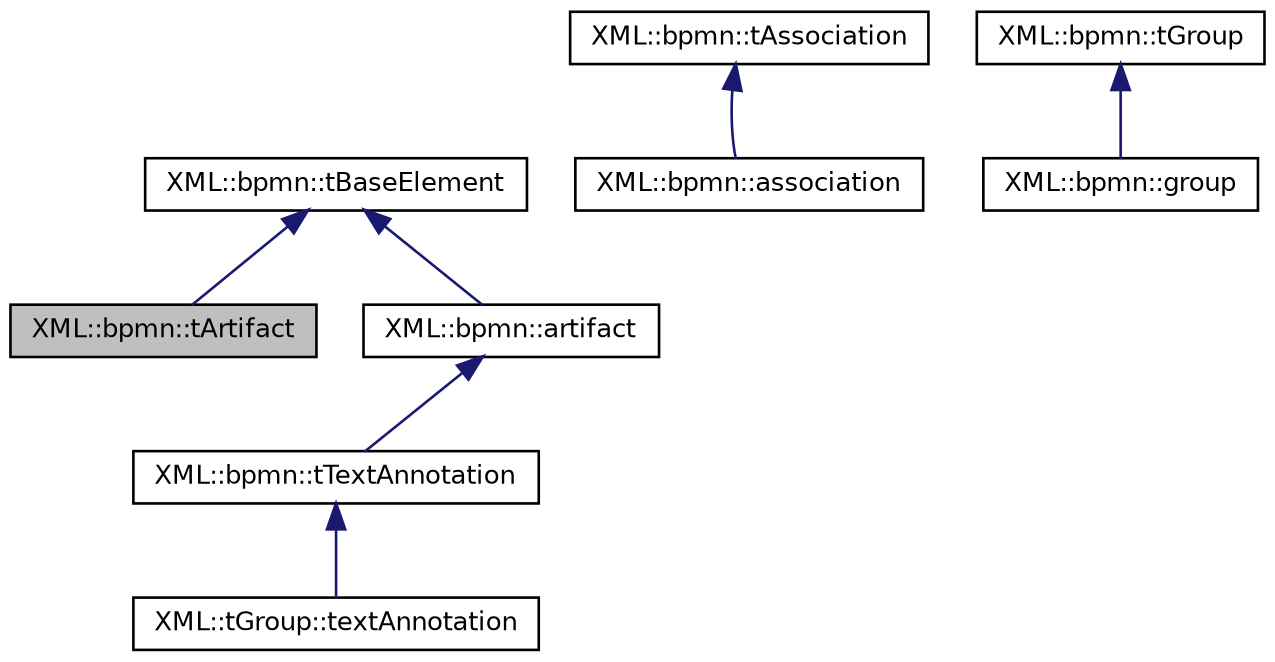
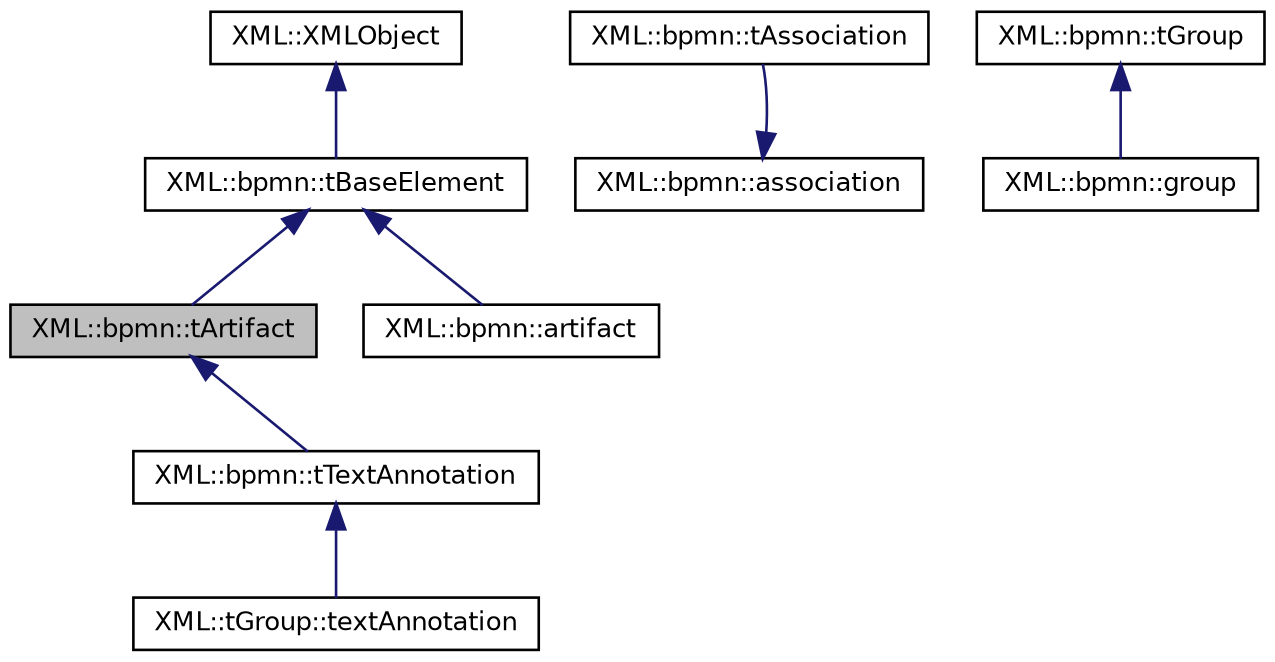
none -> (336, 38)
(732, 125) -> (767, 98)
(413, 412) -> (260, 412)
